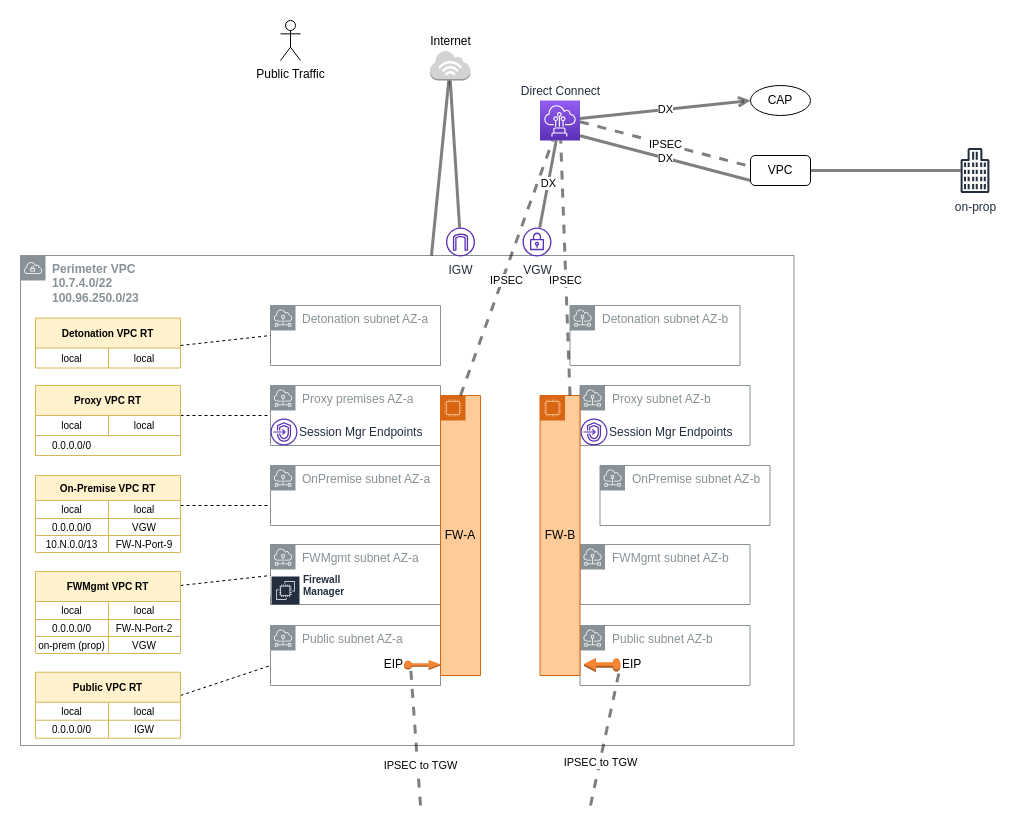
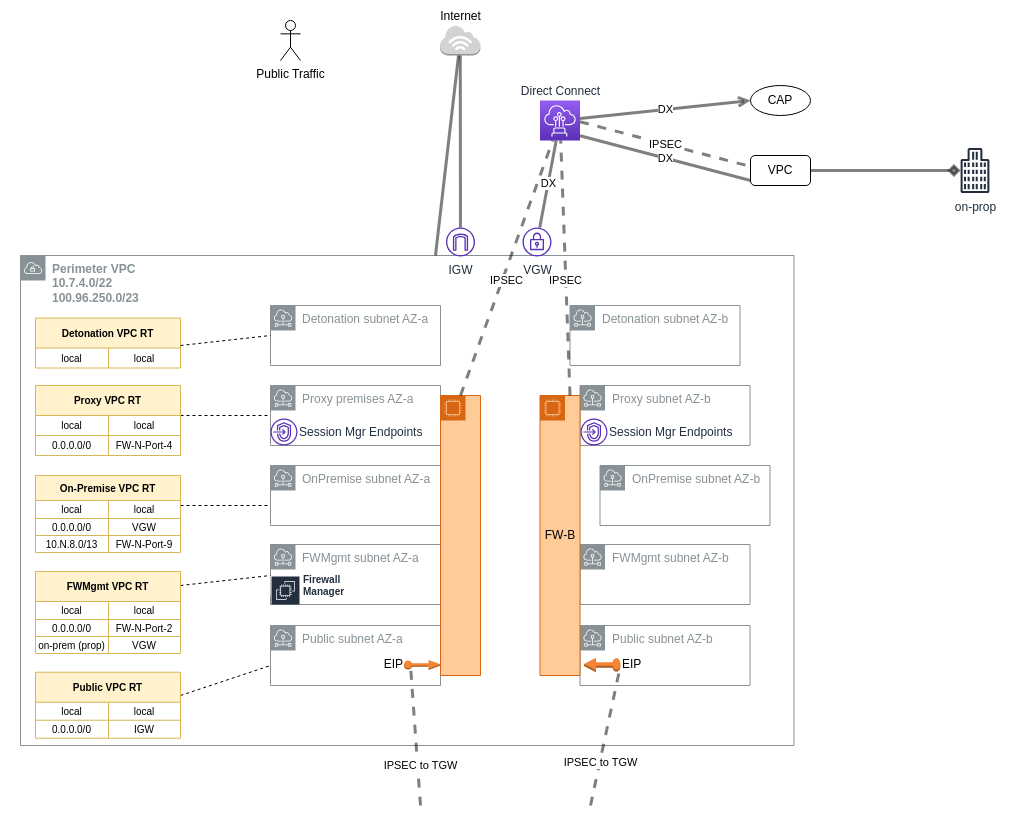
(450, 66) -> (460, 41)
(953, 171) -> (948, 171)
none -> (145, 446)
(461, 536) -> none
(72, 545) -> (72, 545)
